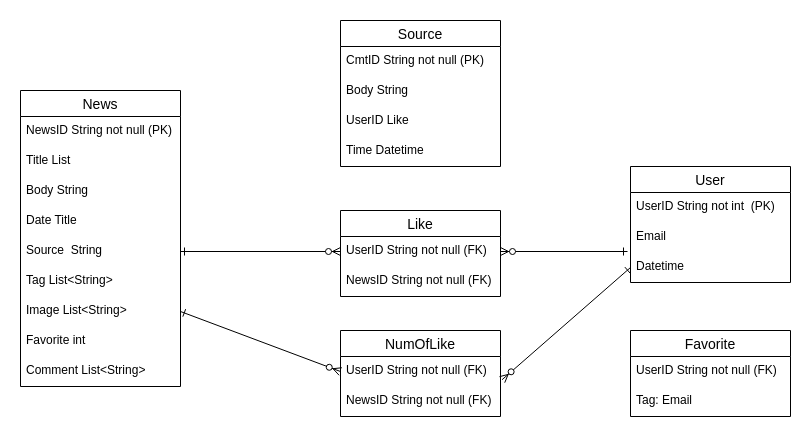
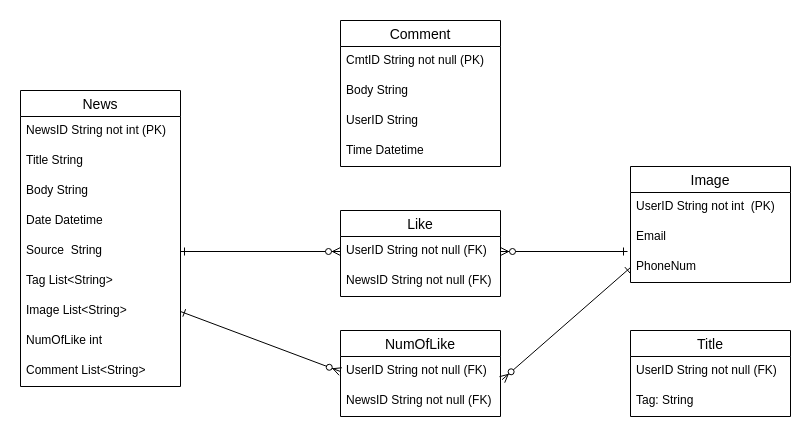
(420, 34) -> (420, 34)
(380, 120) -> (387, 120)
(106, 130) -> (104, 130)
(53, 160) -> (60, 160)
(710, 180) -> (710, 180)
(55, 220) -> (67, 220)
(661, 266) -> (663, 266)
(62, 340) -> (65, 340)
(710, 344) -> (710, 344)
(663, 400) -> (668, 400)
